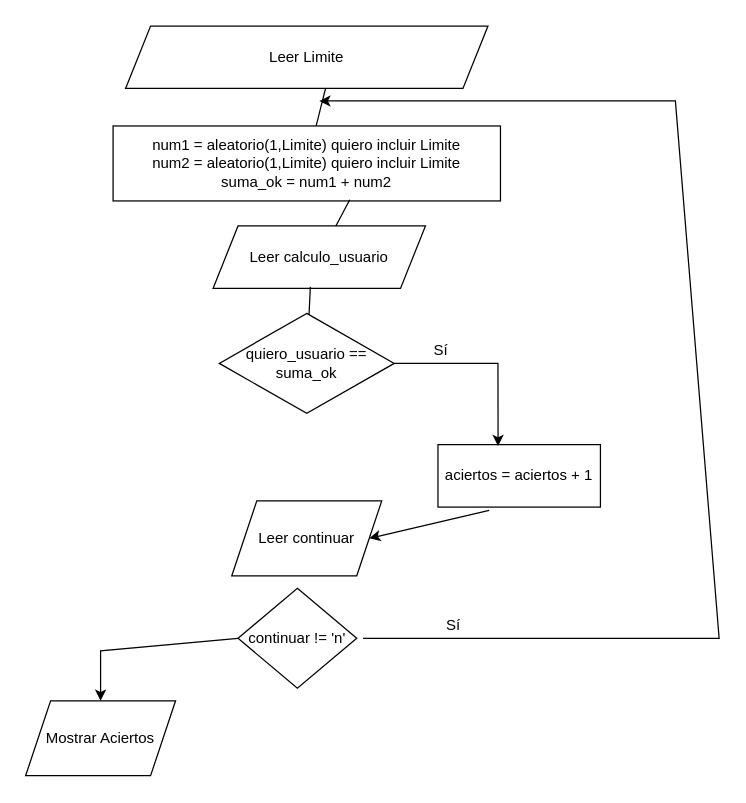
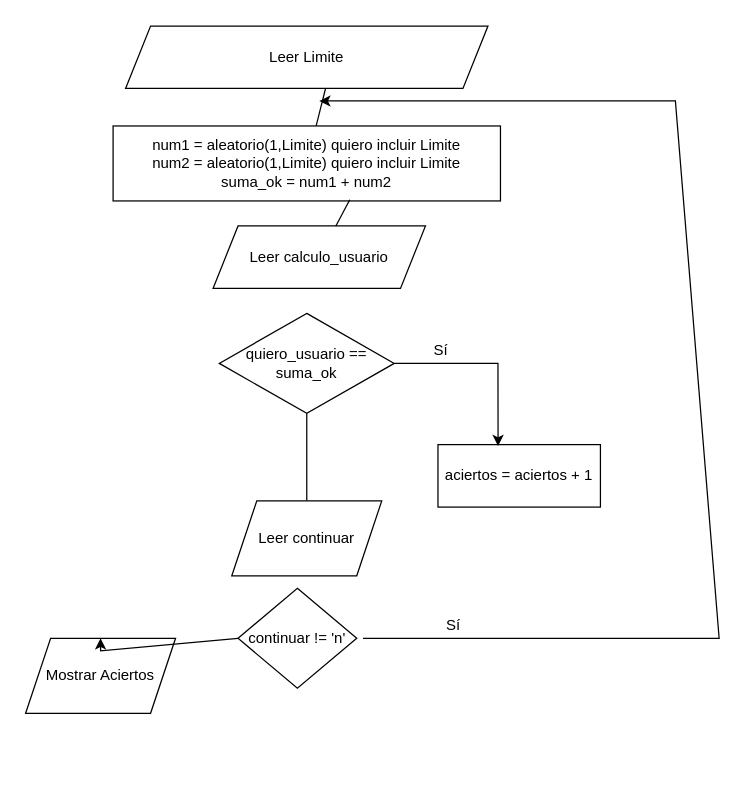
(310, 301) -> (307, 456)
(434, 523) -> none
(101, 738) -> (101, 676)
